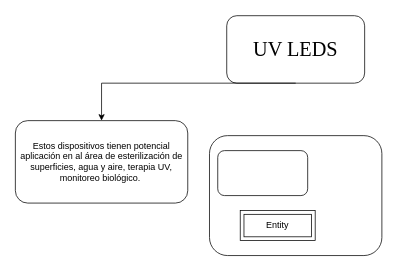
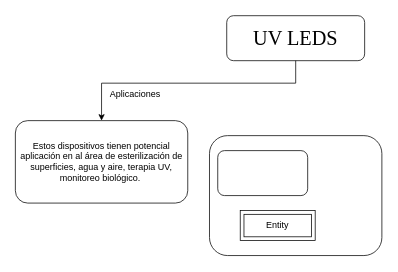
(296, 49) -> (296, 38)
none -> (135, 94)
